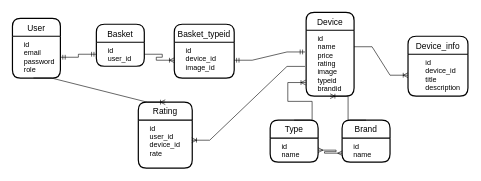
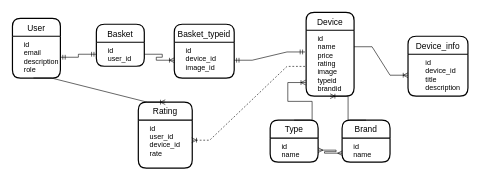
(19, 44) -> (19, 44)
(250, 102) -> (250, 102)
